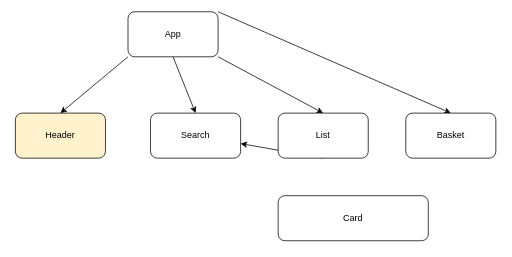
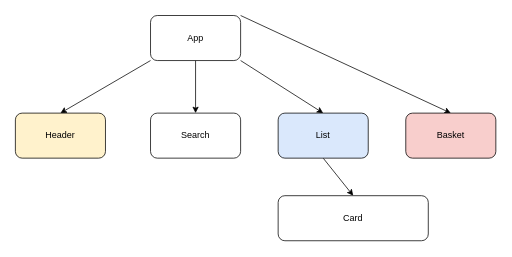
(173, 34) -> (195, 38)
(323, 135) -> (323, 135)
(450, 135) -> (450, 135)
(261, 147) -> (336, 174)
